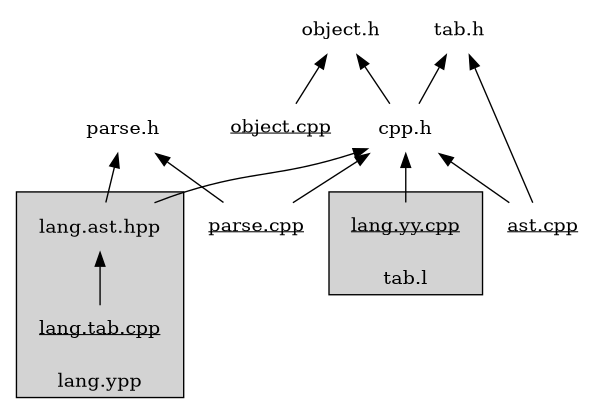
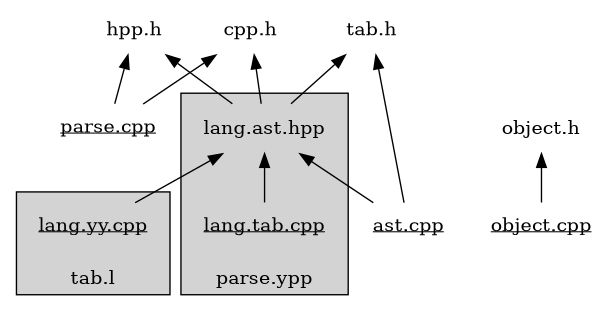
(377, 85) -> none
(429, 85) -> (313, 84)
(123, 129) -> (134, 30)
(480, 182) -> (339, 180)
(406, 183) -> (173, 182)
(100, 382) -> (265, 279)
